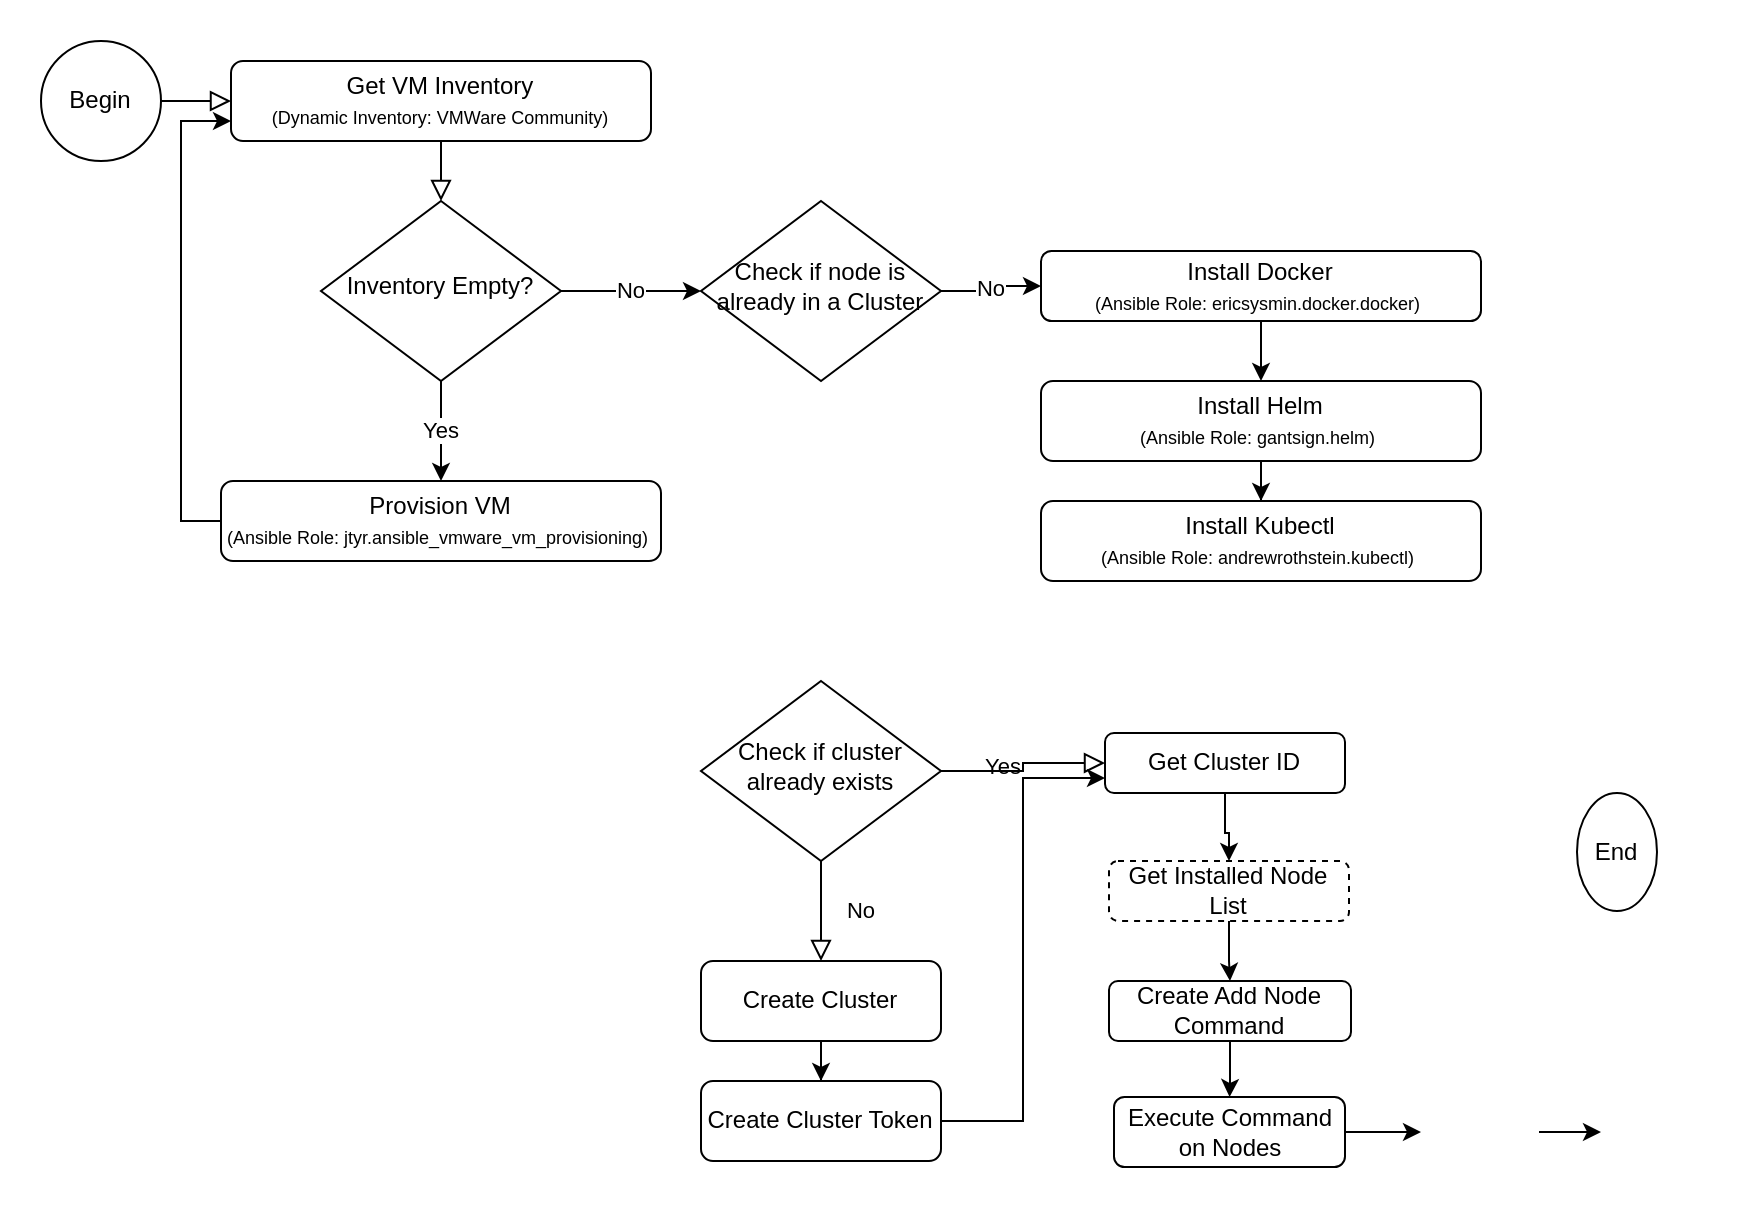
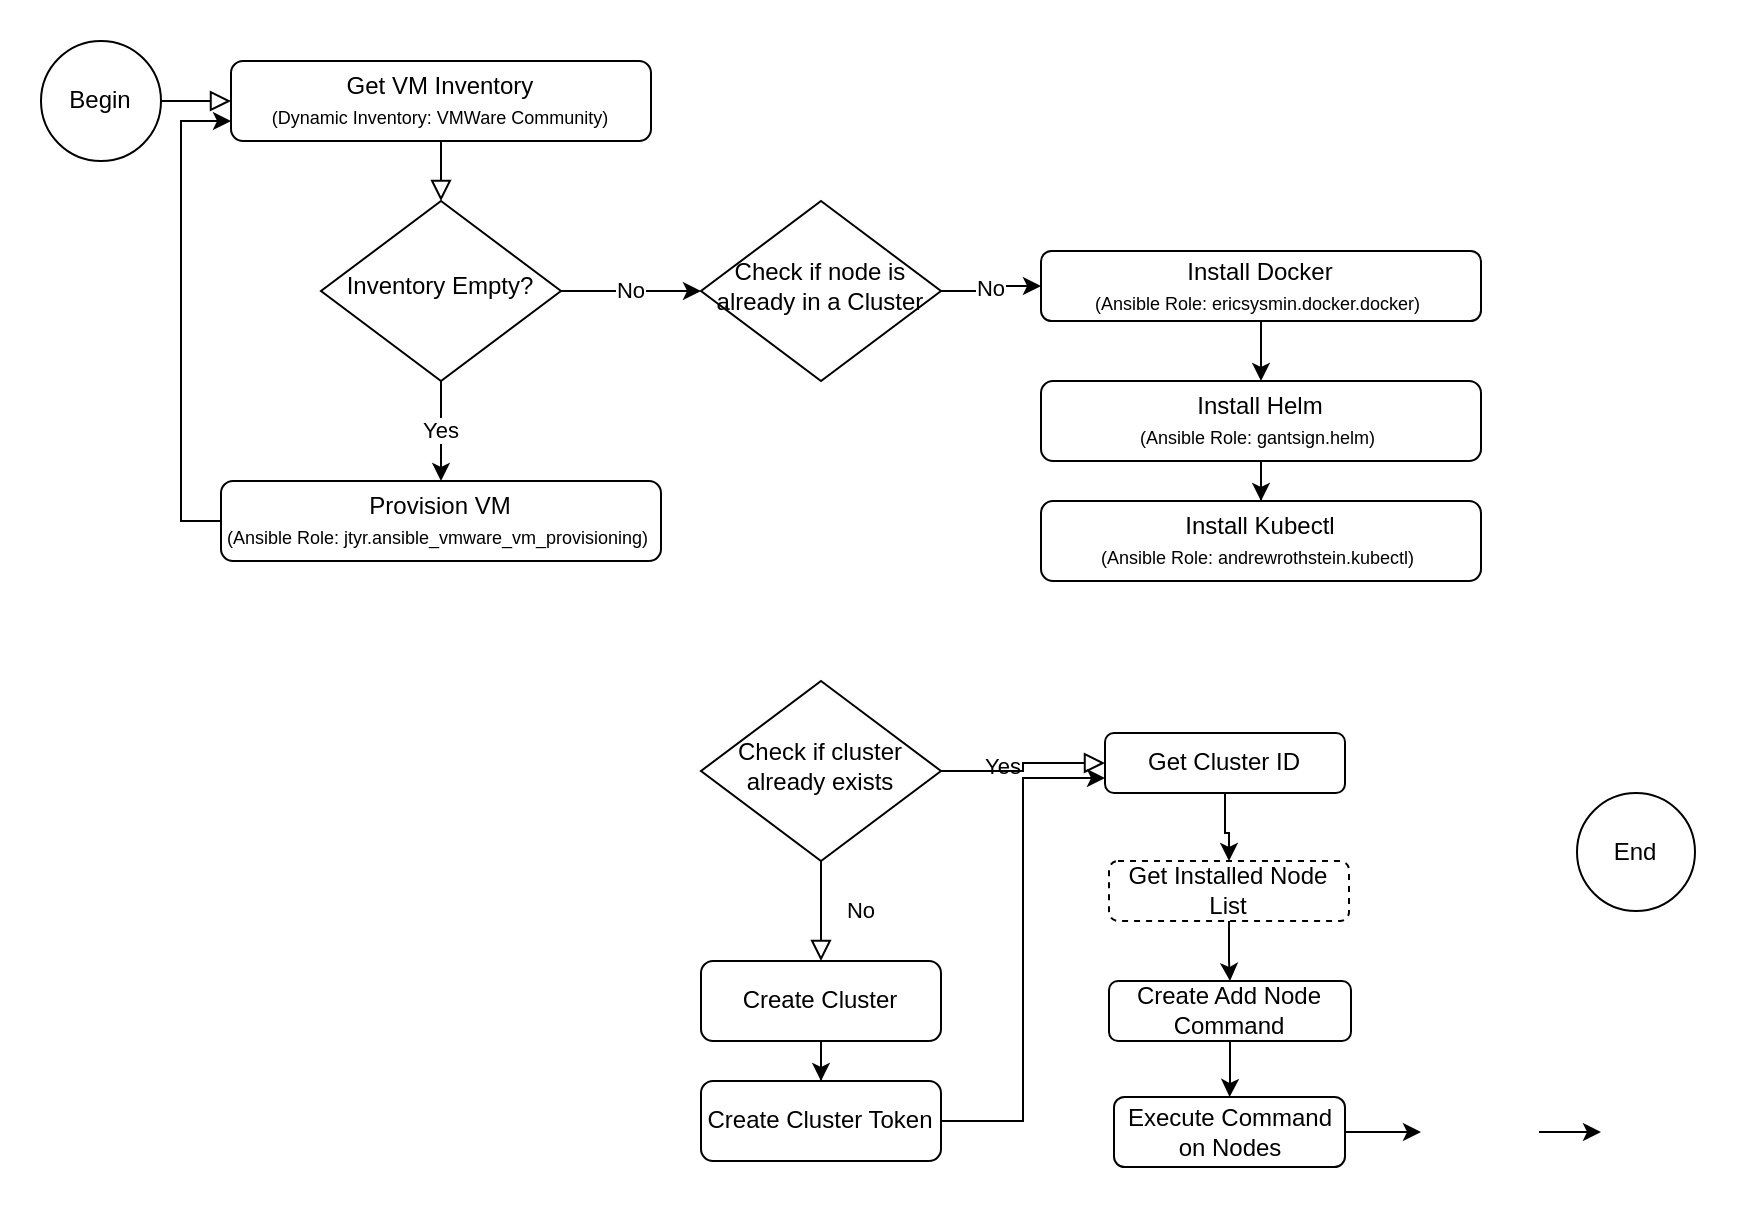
(1617, 852) -> (1636, 852)
